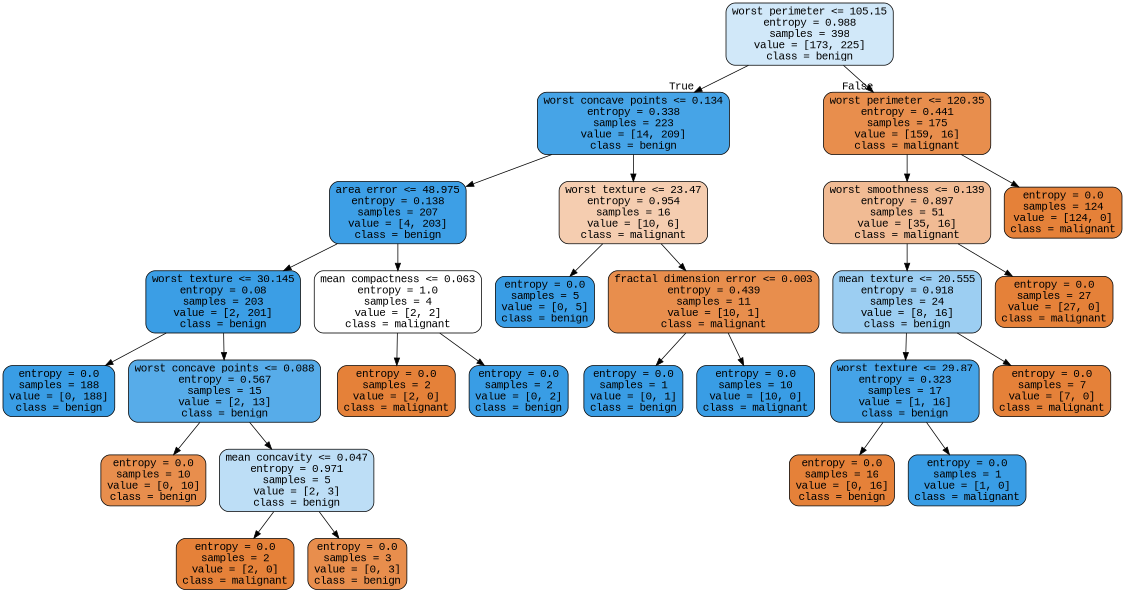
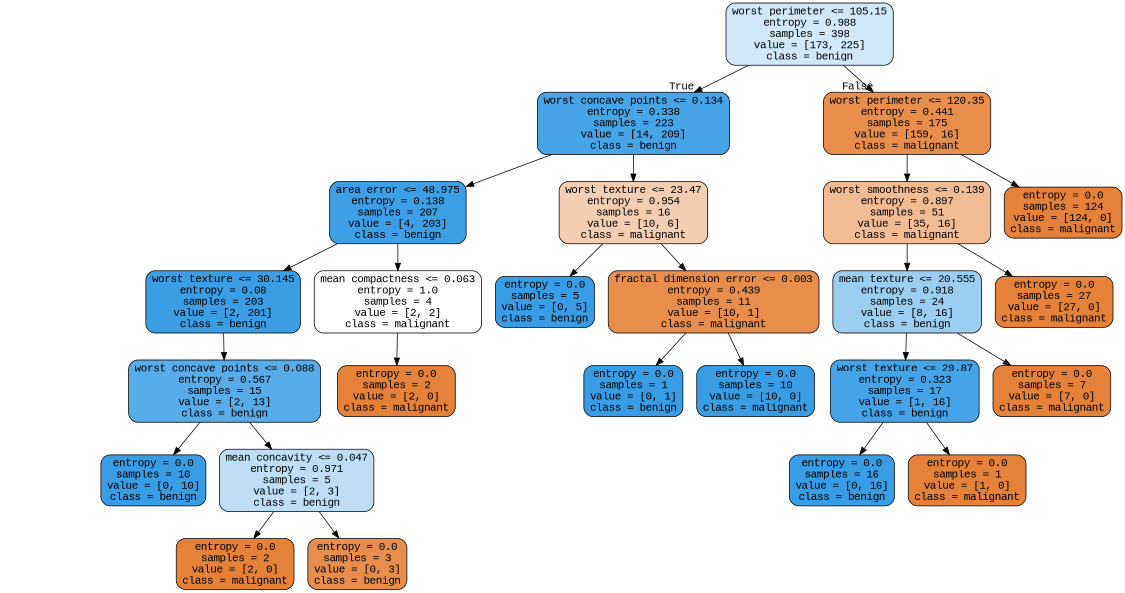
(59, 391) -> none
(519, 391) -> none
(153, 480) -> (153, 480)
(842, 480) -> (842, 480)
(967, 480) -> (967, 480)
